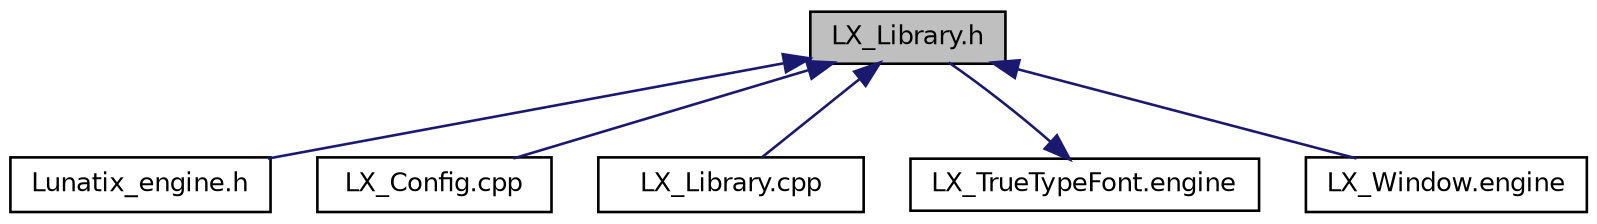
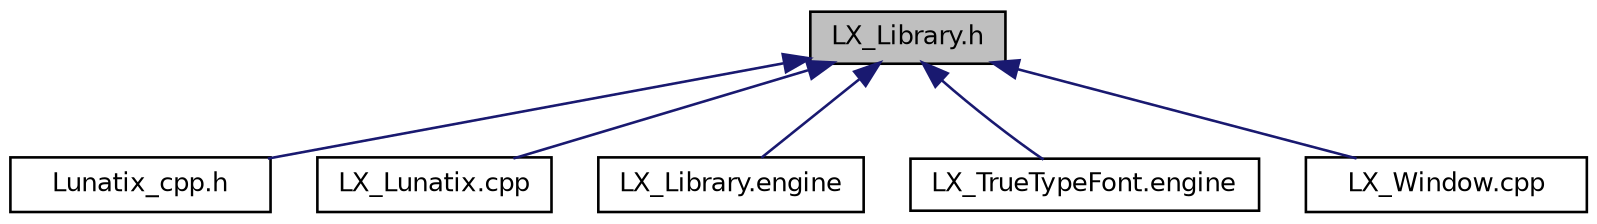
(1001, 101) -> (992, 121)
(140, 185) -> (140, 185)
(434, 185) -> (434, 185)
(731, 185) -> (731, 185)
(1446, 185) -> (1446, 185)
